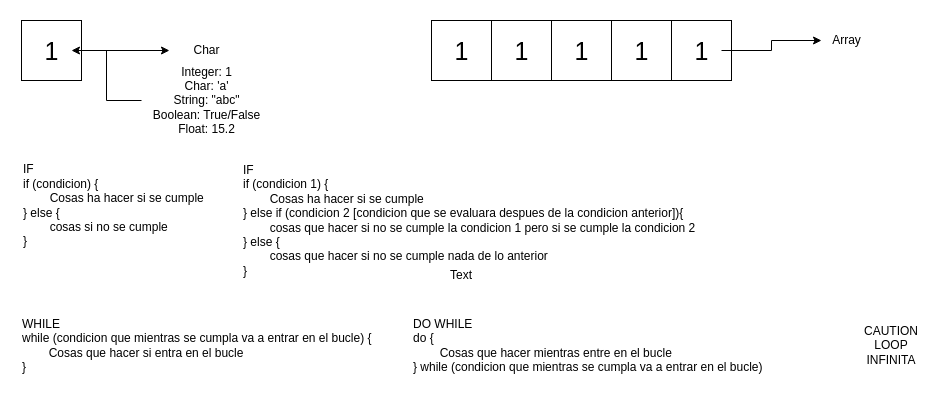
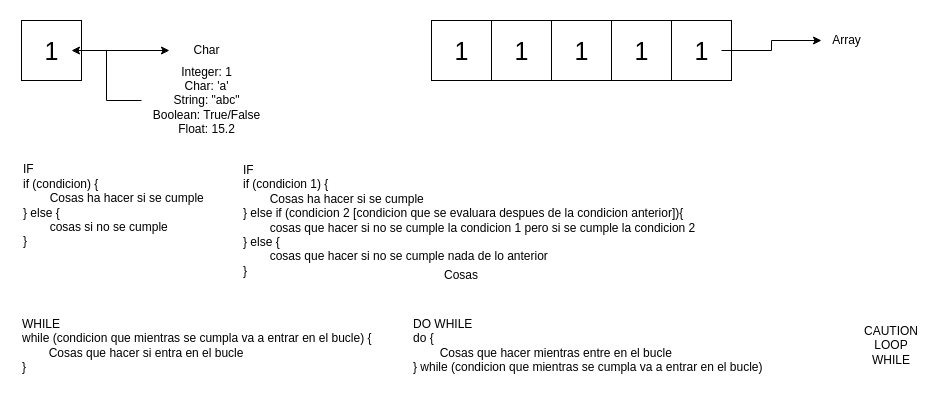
(462, 276) -> (462, 276)
(892, 346) -> (892, 346)
